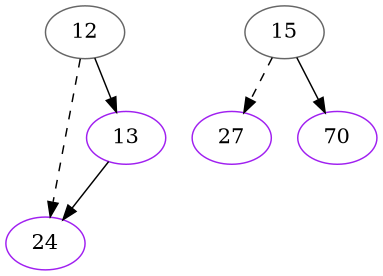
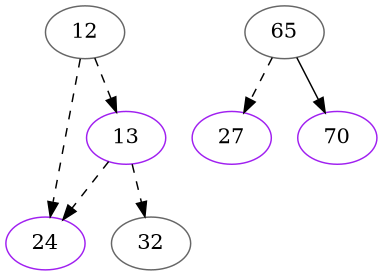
(285, 32) -> (285, 32)
(103, 78) -> (103, 78)
(90, 185) -> (90, 185)
none -> (151, 243)
